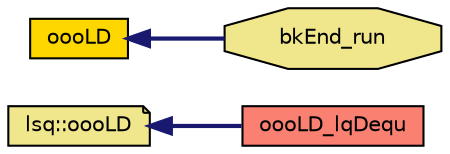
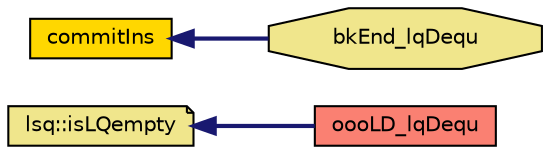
(79, 39) -> (101, 39)
(333, 39) -> (405, 39)
(79, 126) -> (101, 126)
